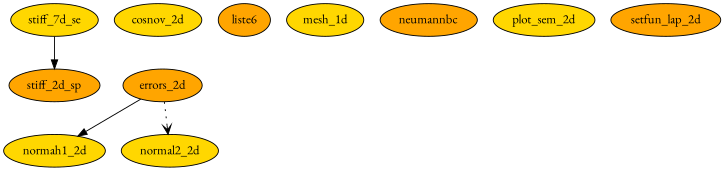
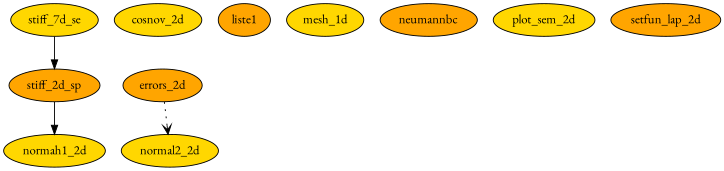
(244, 20) -> (244, 20)
(113, 115) -> (54, 114)
